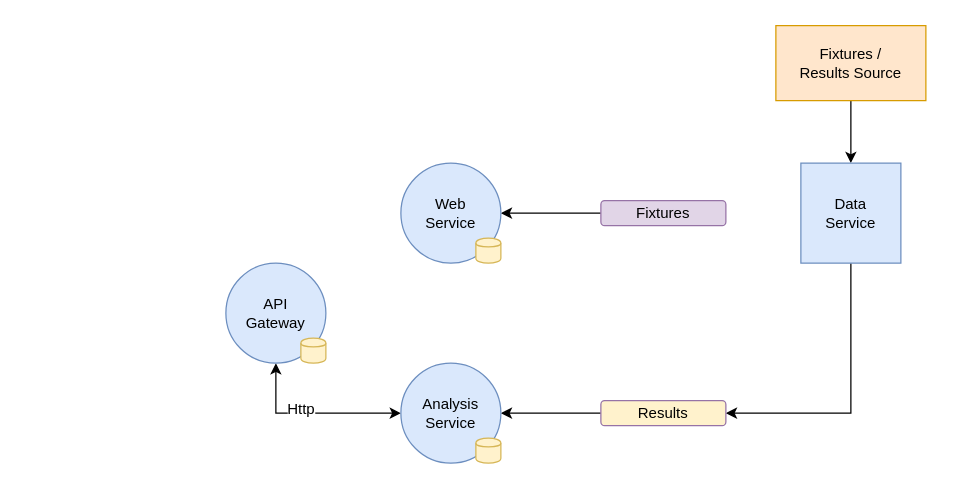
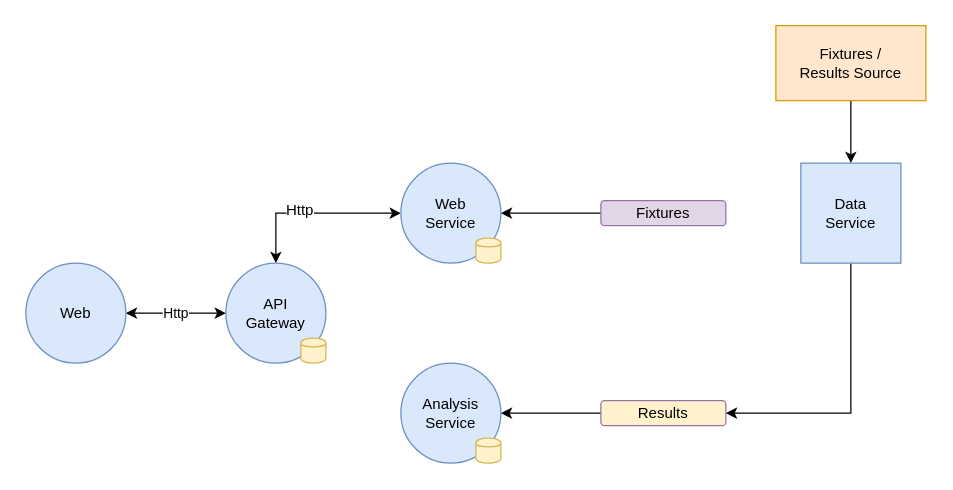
none -> (314, 213)
none -> (76, 313)
none -> (176, 313)
(314, 413) -> none
